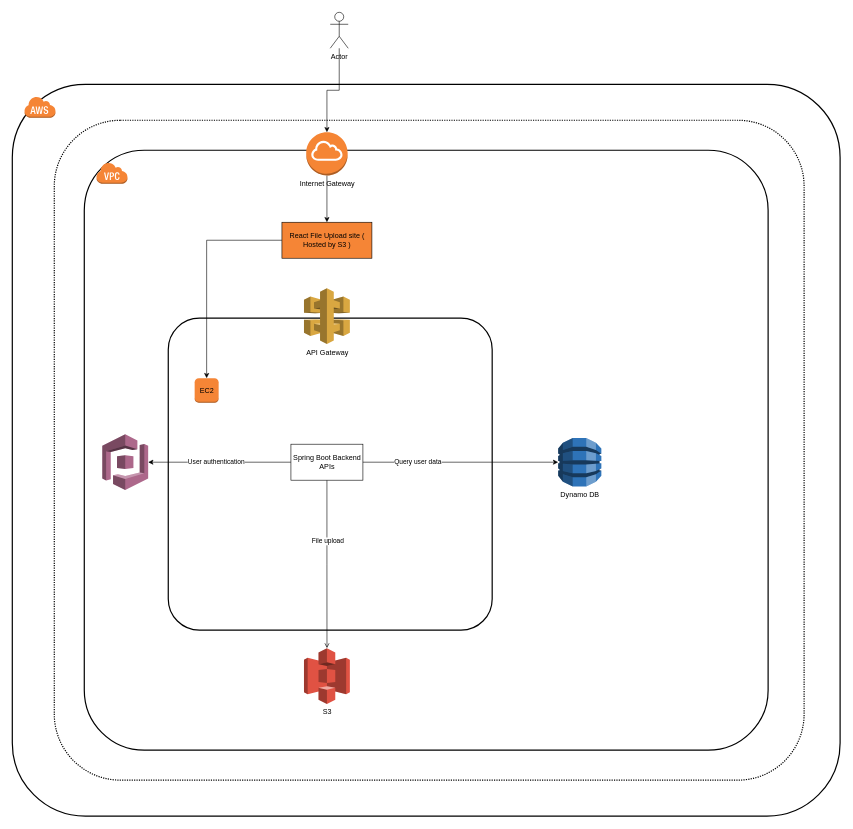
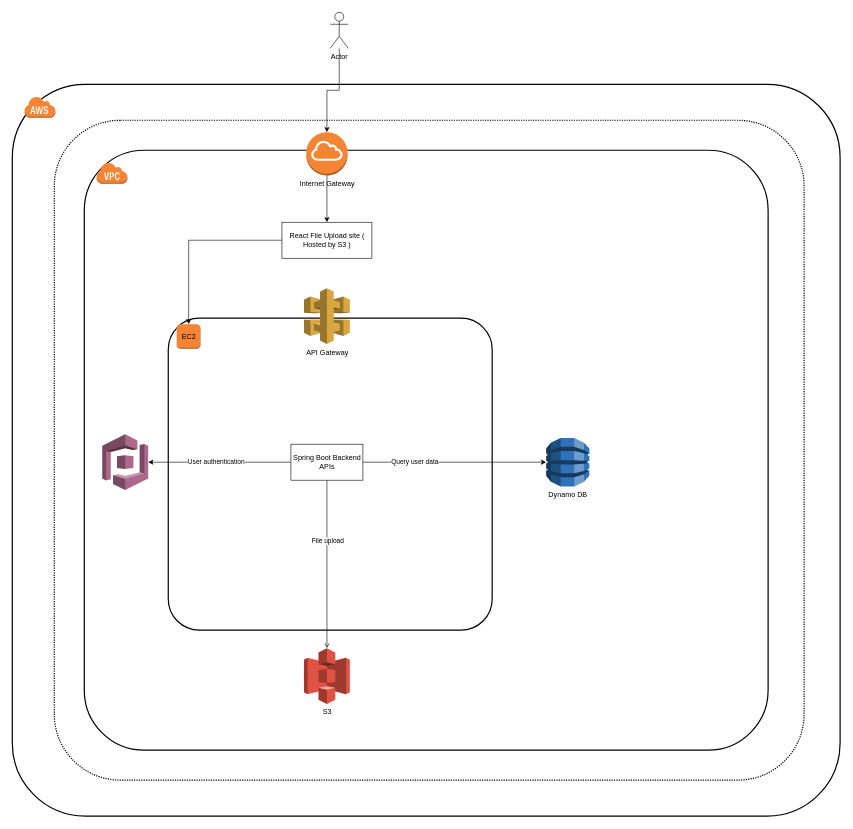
(327, 240) -> (327, 240)
(207, 391) -> (189, 337)
(580, 462) -> (568, 462)
